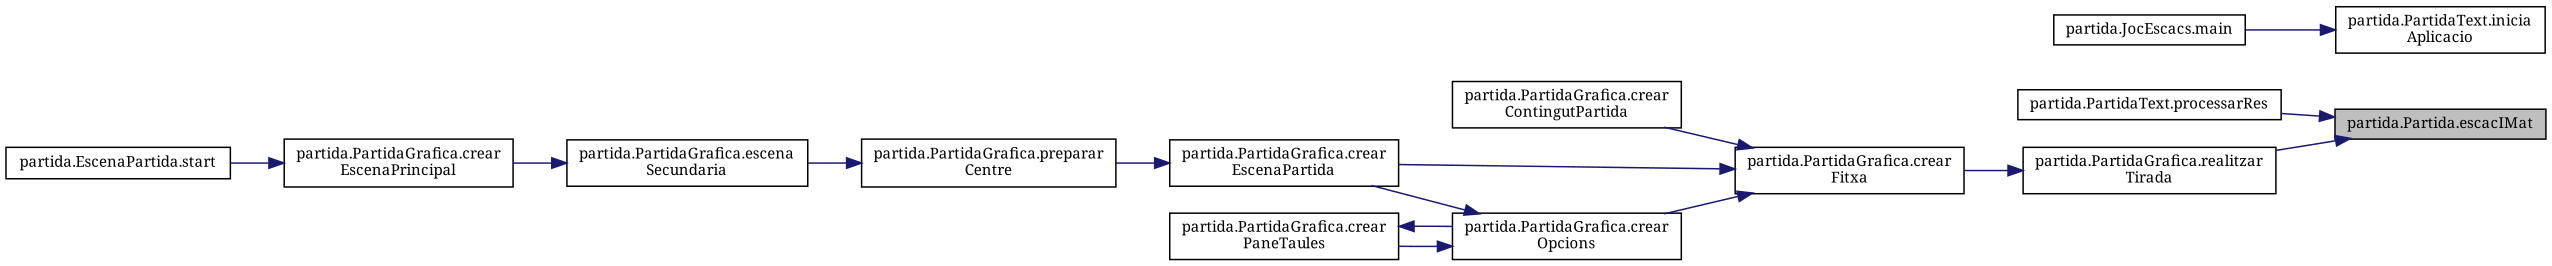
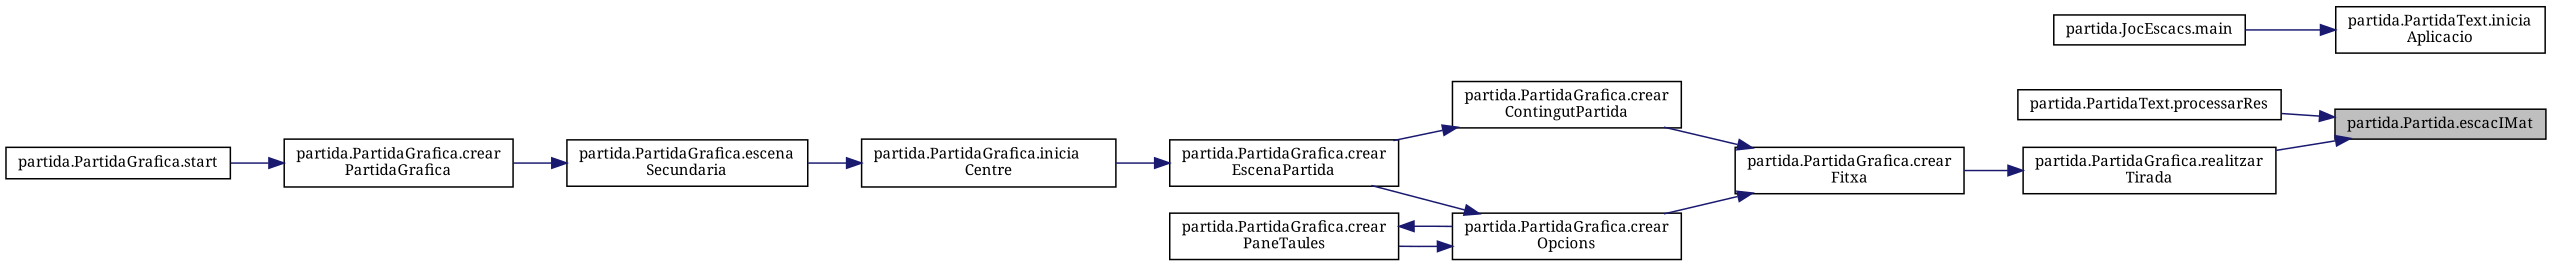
(118, 163) -> (118, 163)
(399, 163) -> (399, 163)
(989, 163) -> (989, 163)
(1559, 167) -> (1418, 135)
